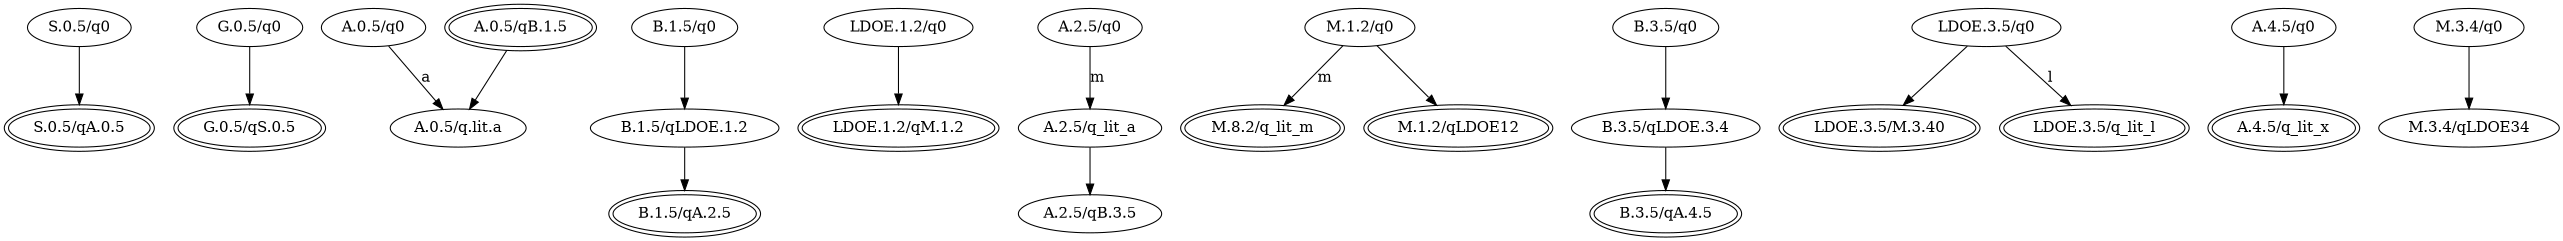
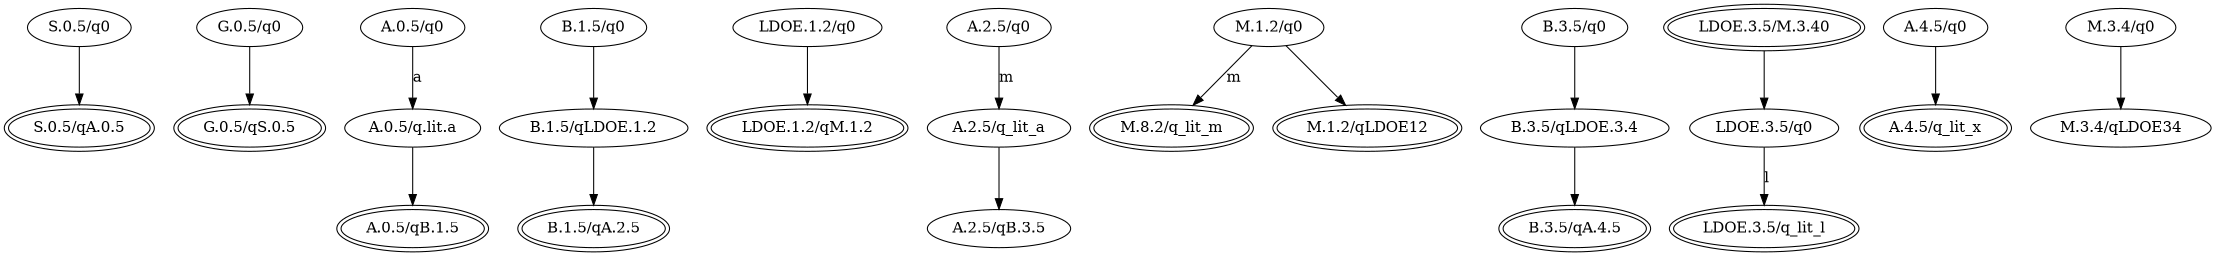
(1939, 72) -> (1764, 74)
(491, 75) -> (413, 171)
